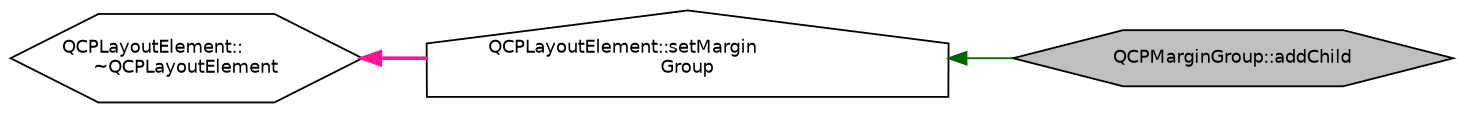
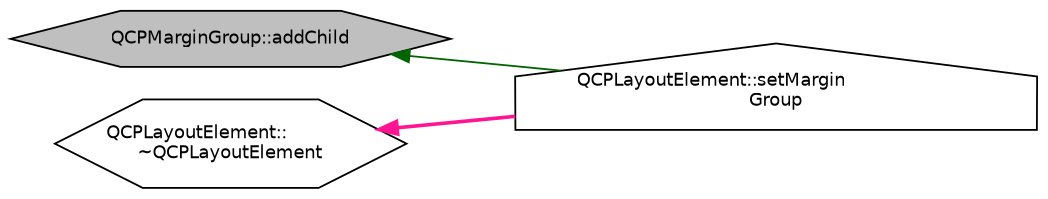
(990, 58) -> (485, 63)
